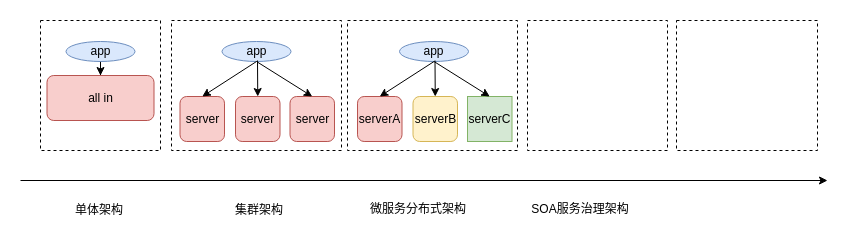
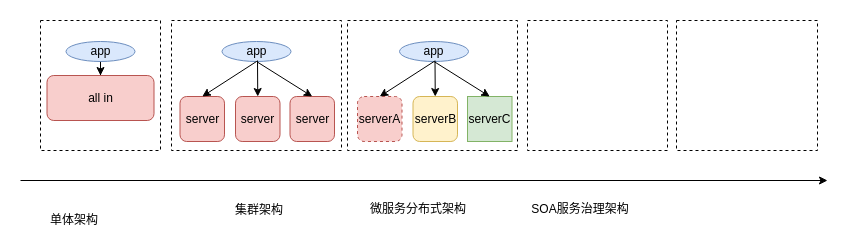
(380, 119) -> (380, 119)
(100, 211) -> (75, 221)
